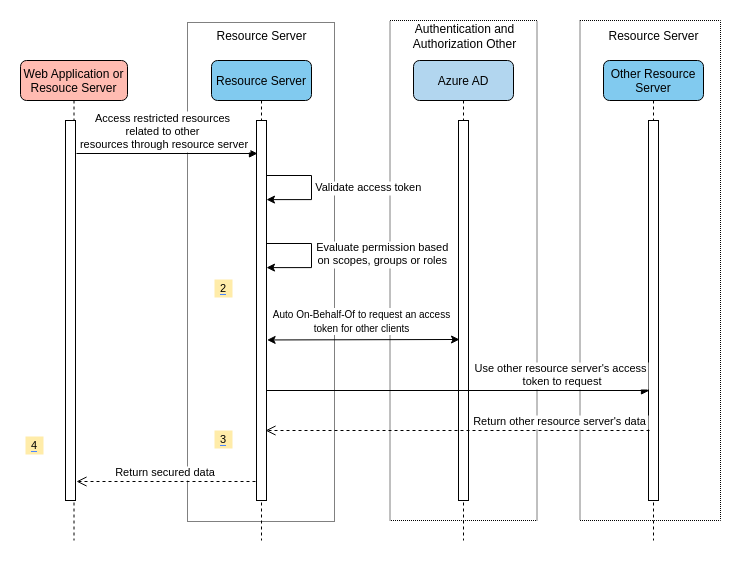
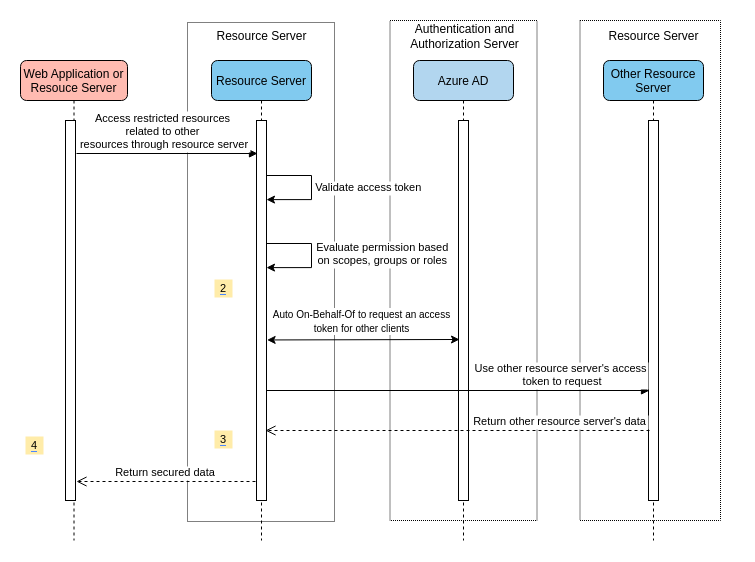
(465, 37) -> (465, 37)
